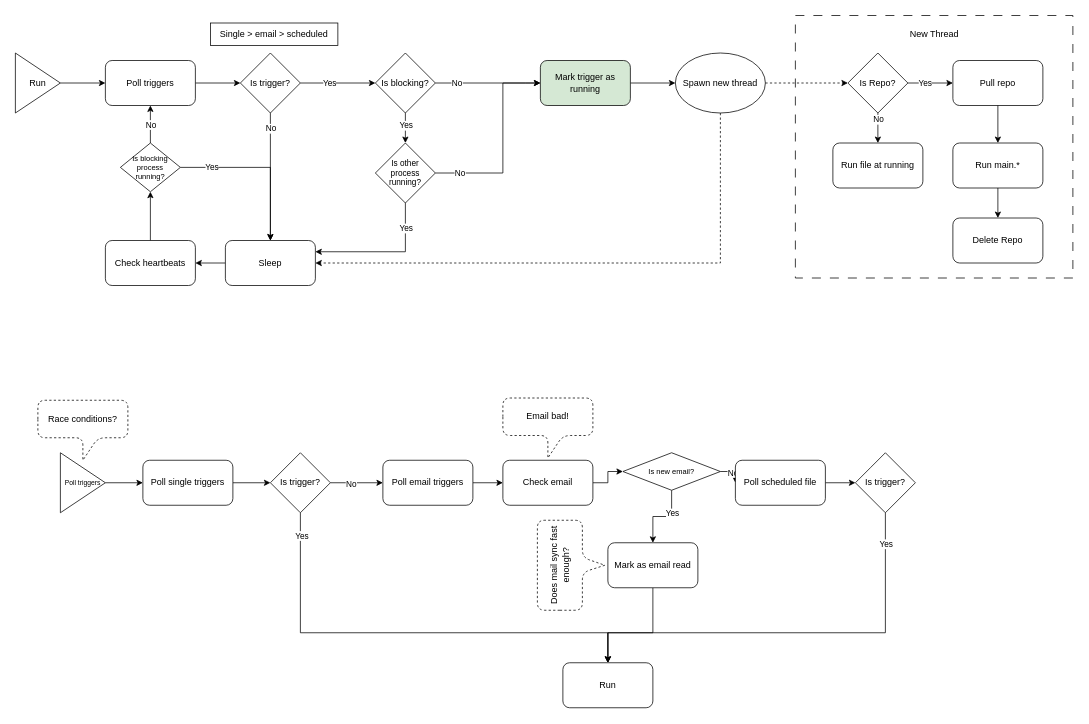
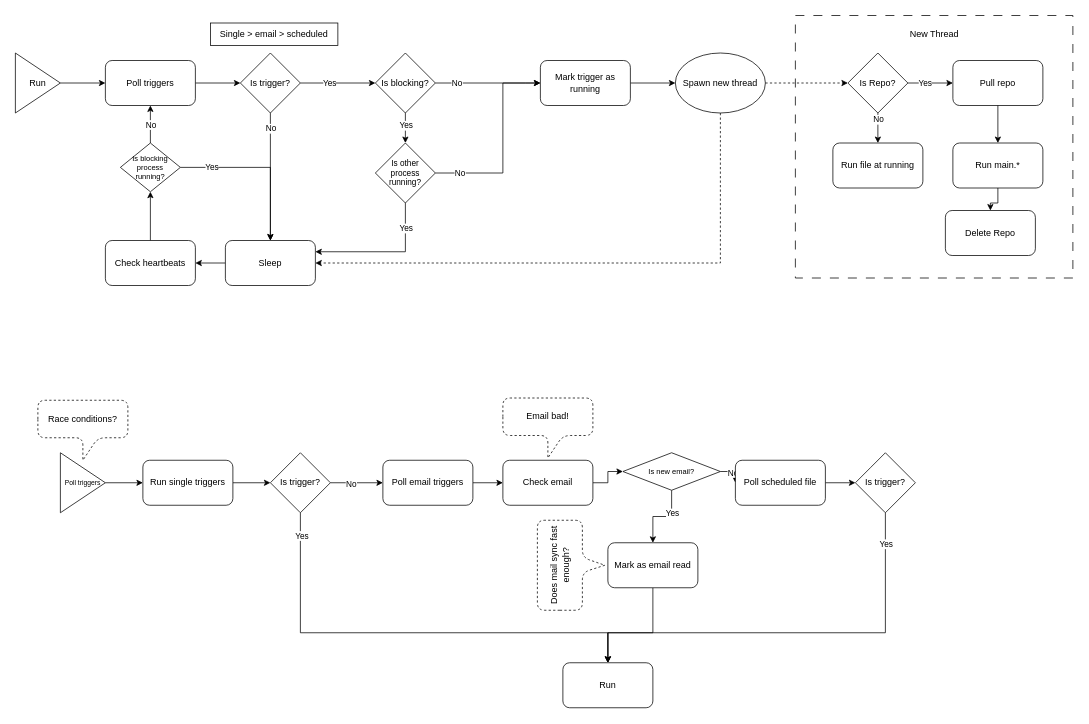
(585, 83) -> (585, 83)
(998, 240) -> (990, 233)
(188, 483) -> (188, 483)
